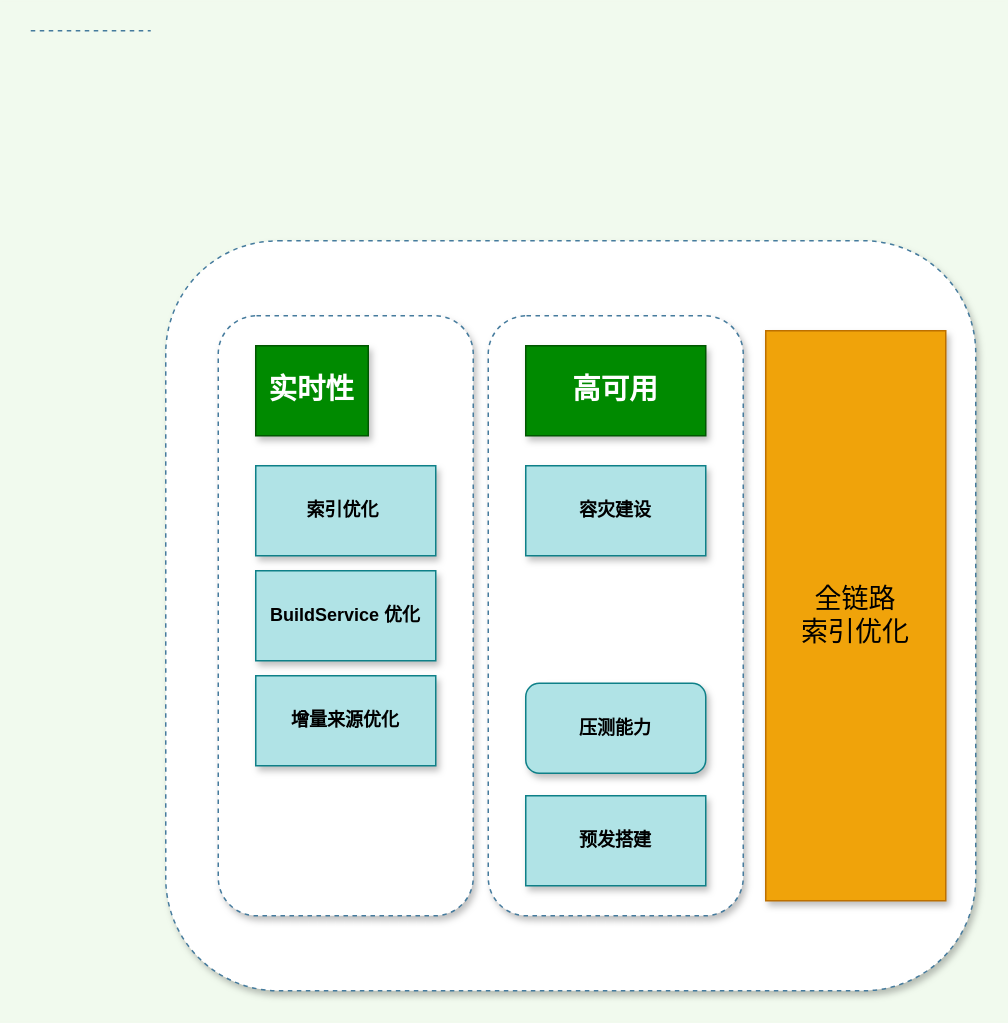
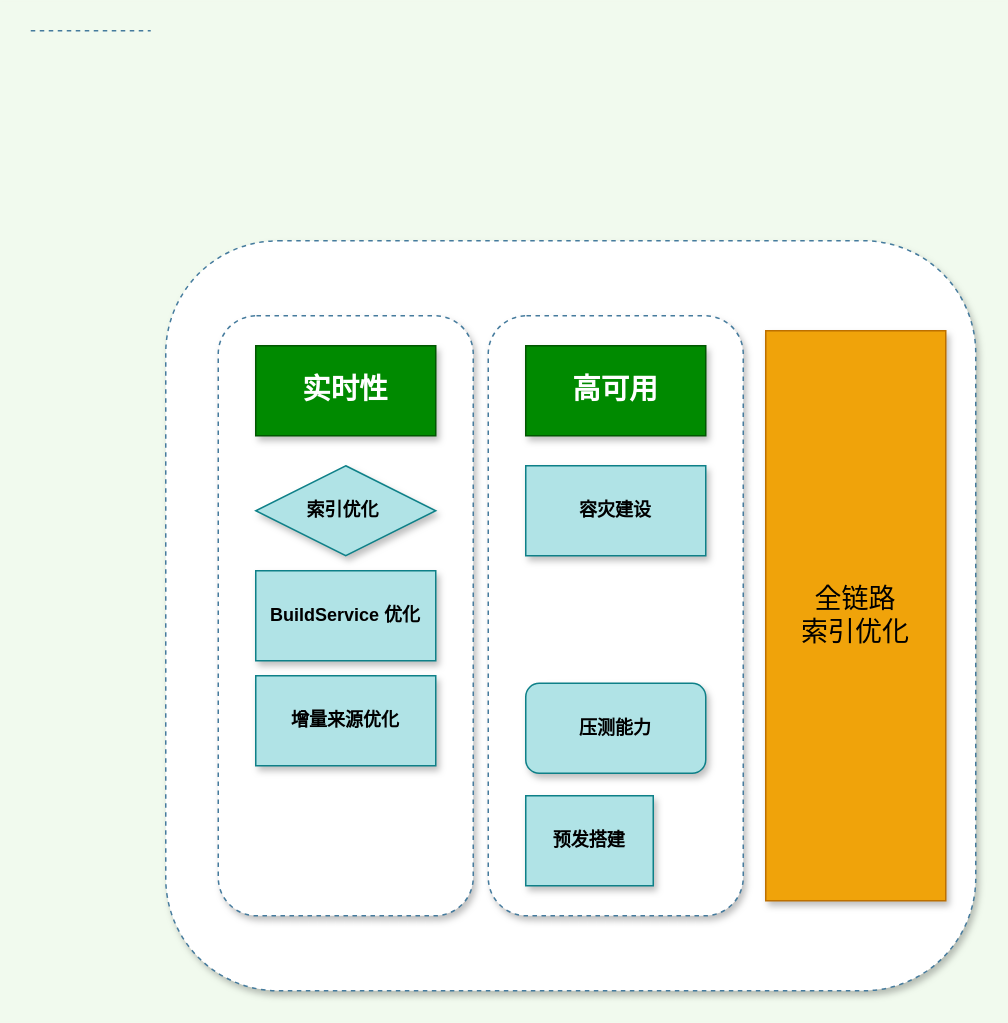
(312, 391) -> (346, 391)
(346, 511) -> (346, 511)
(616, 841) -> (590, 841)
